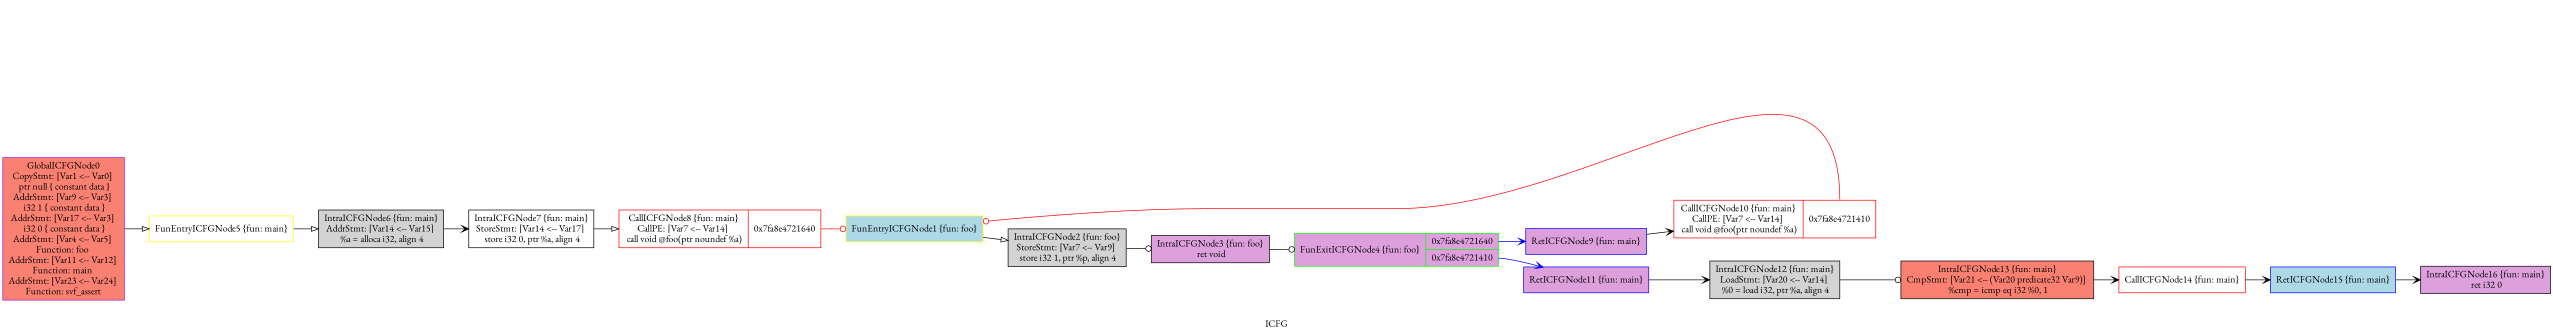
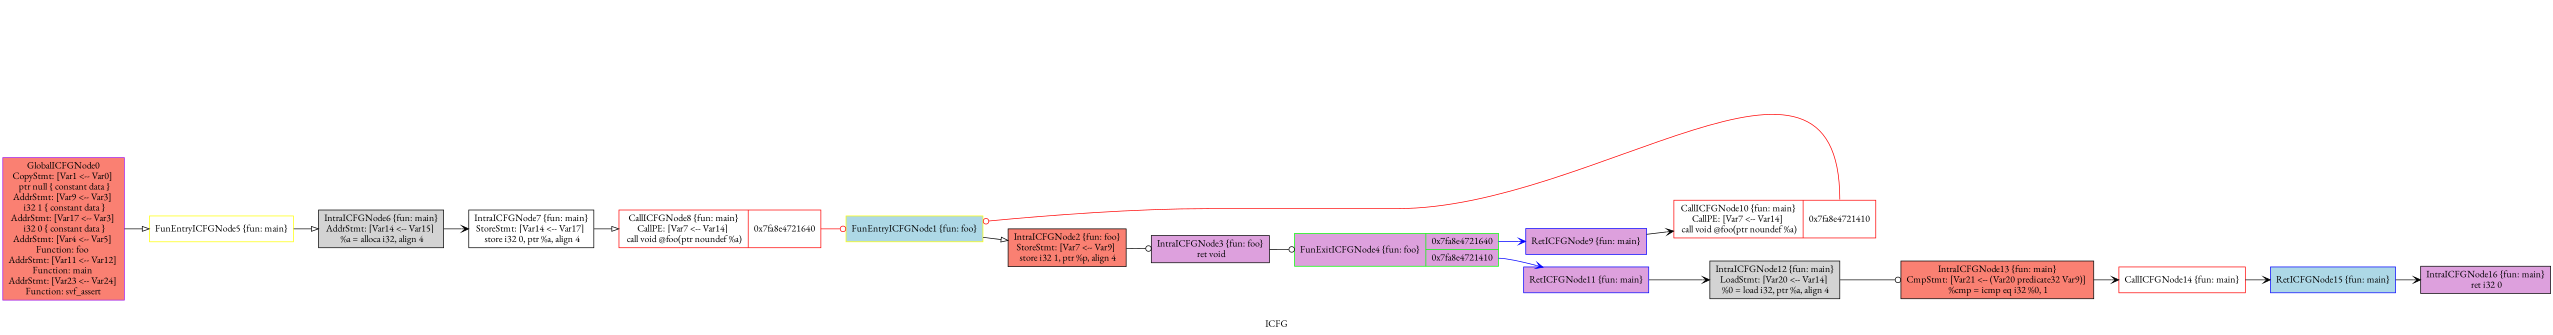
(1067, 248) -> (1067, 248)
